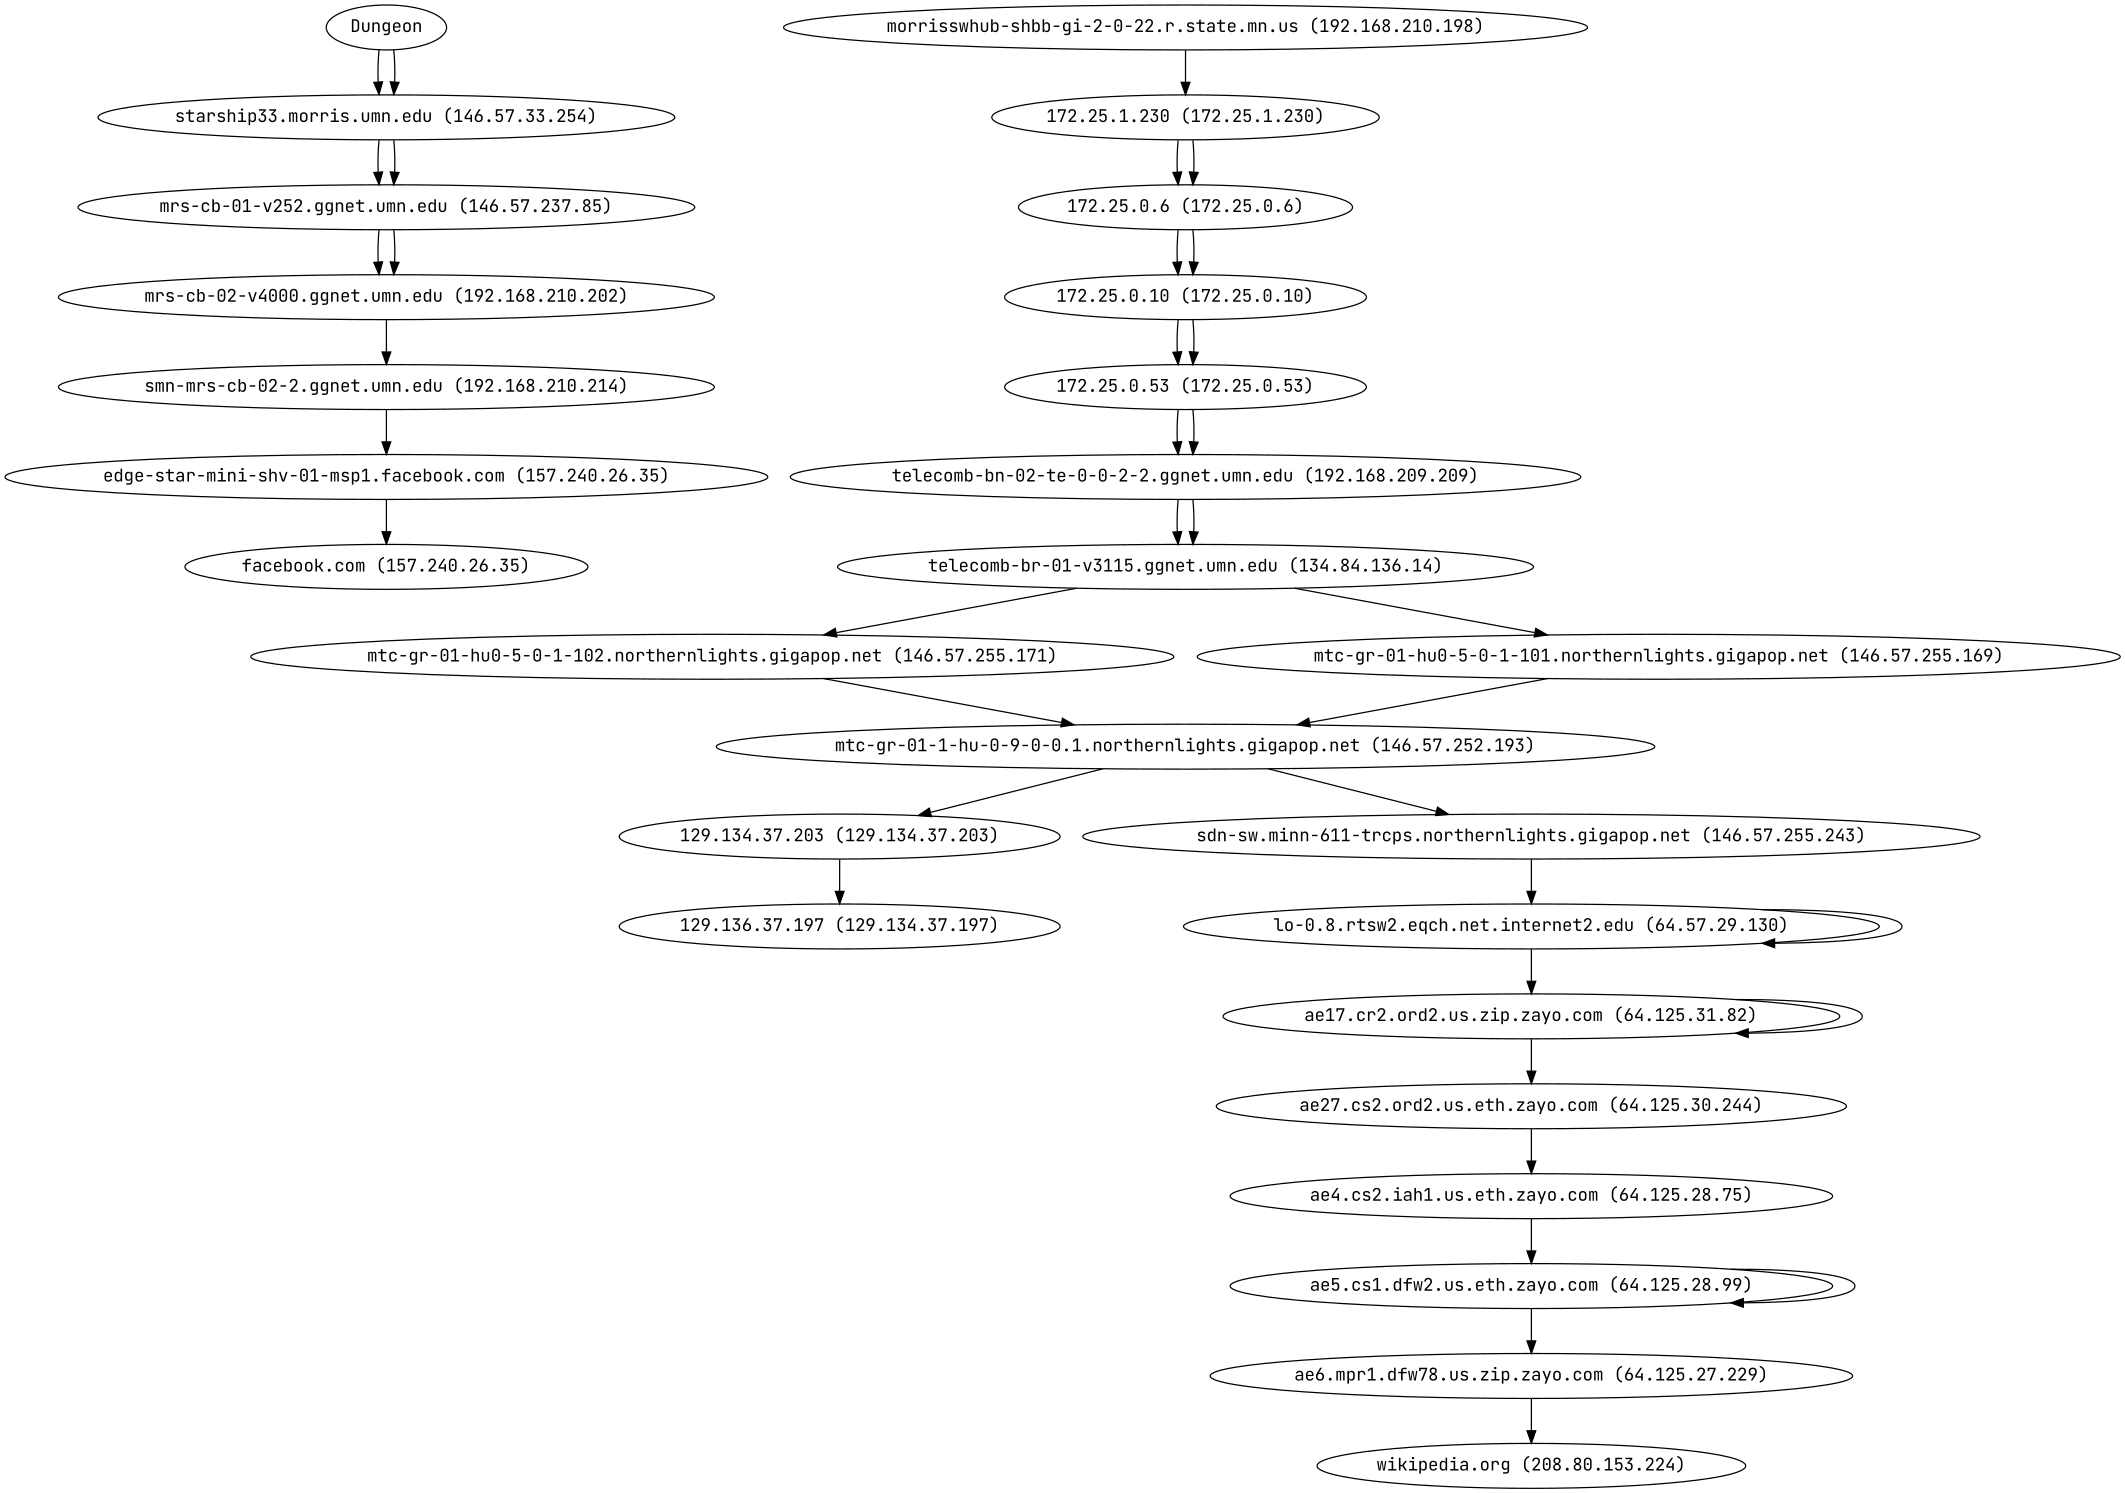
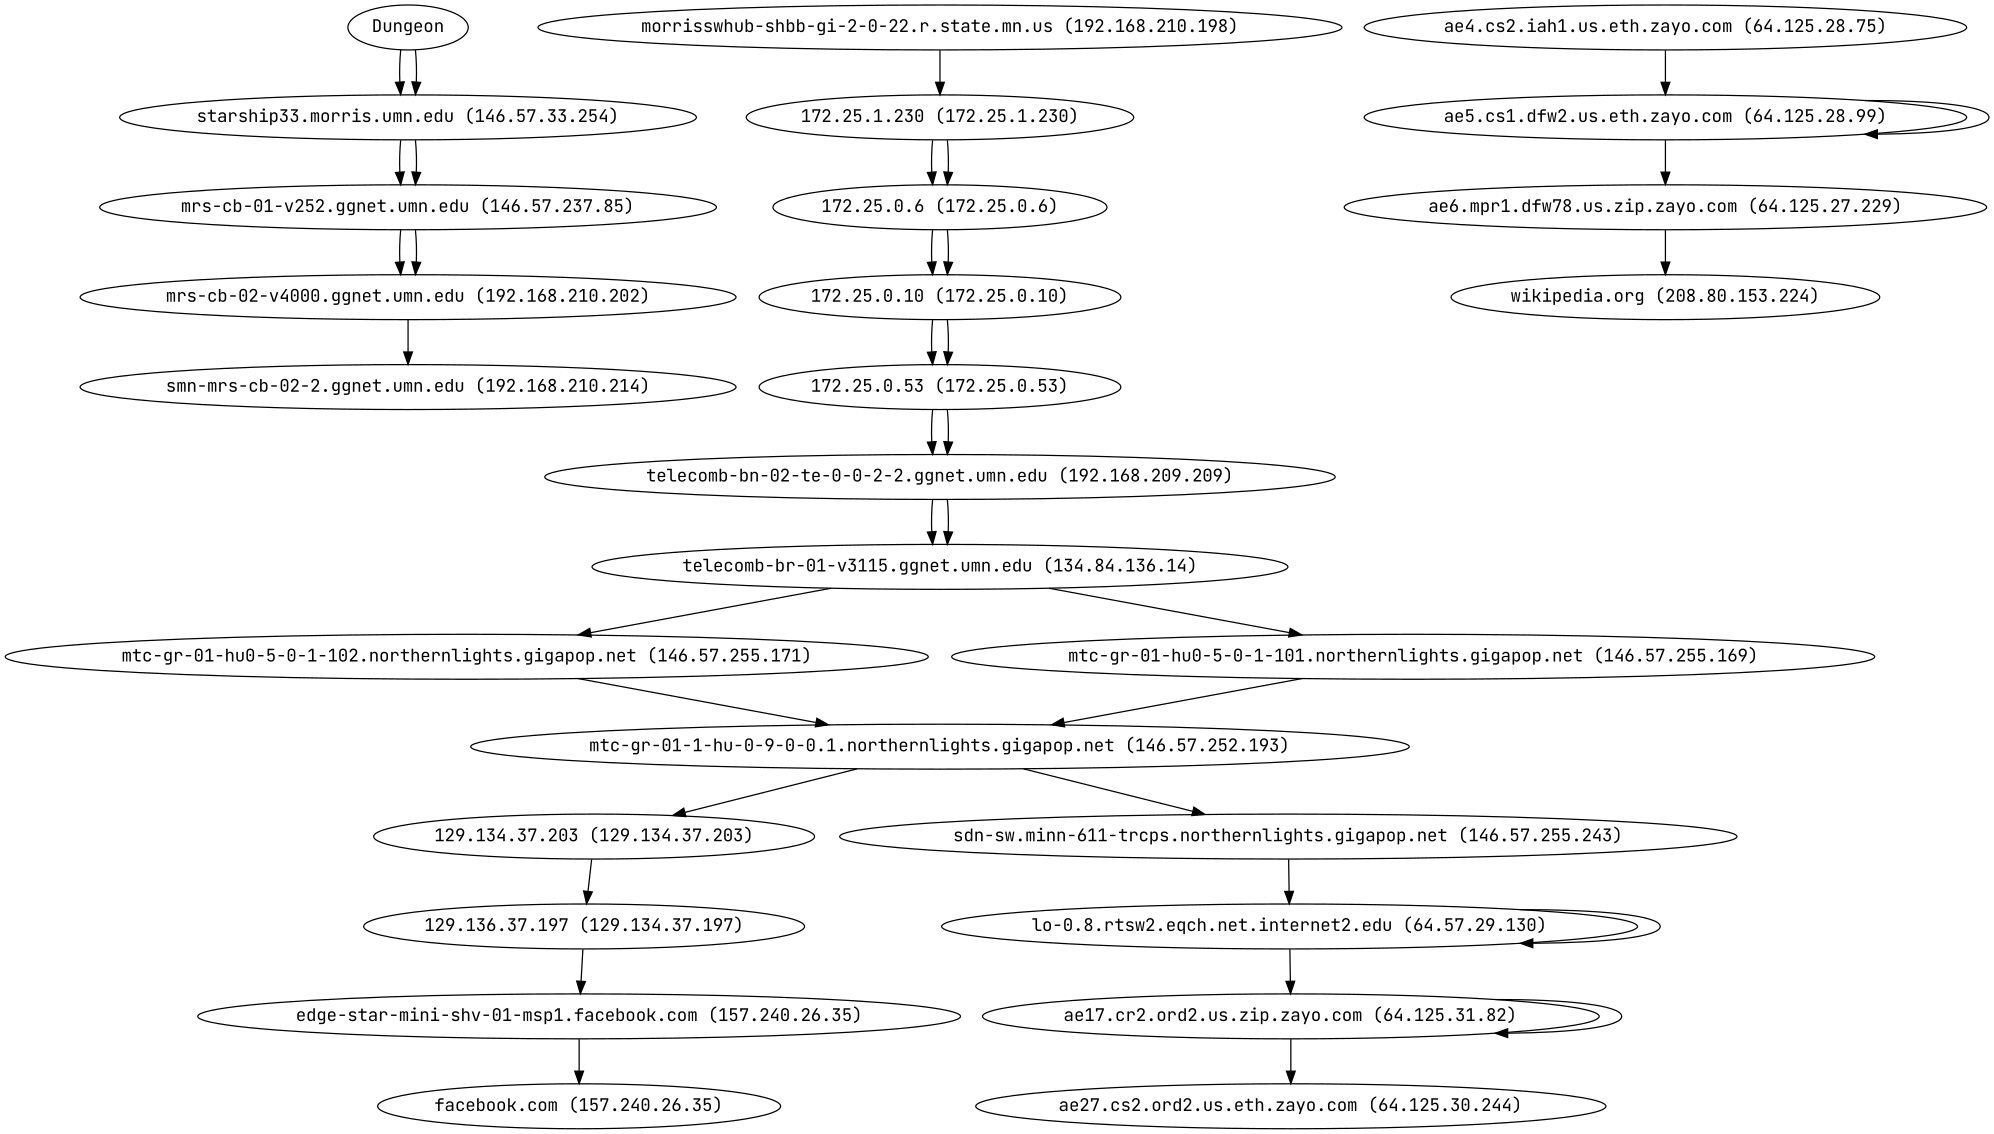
(386, 426) -> (582, 965)
(1531, 1145) -> none
